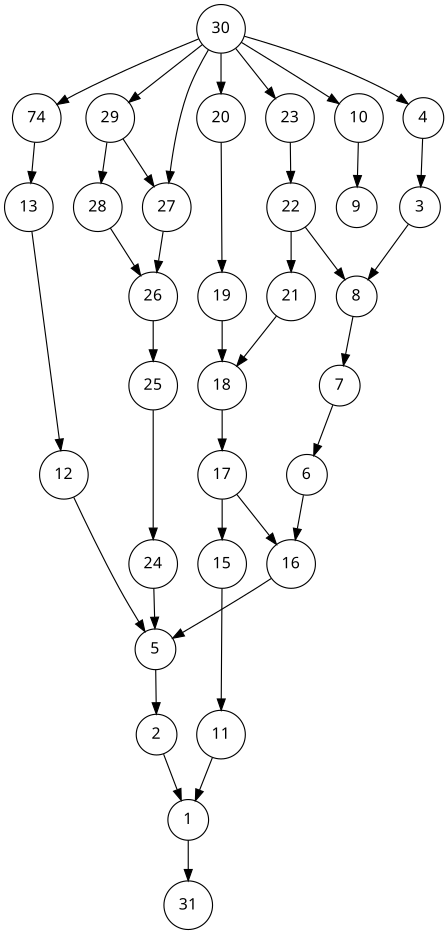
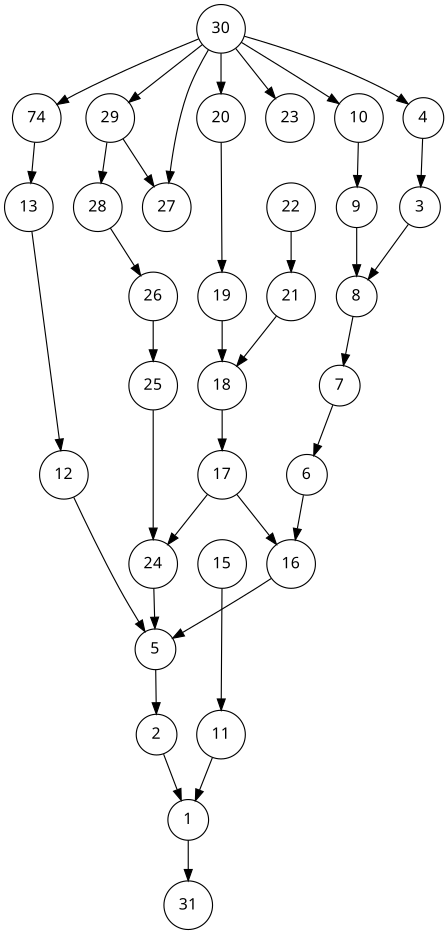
(290, 157) -> none
(161, 246) -> none
(321, 249) -> (357, 246)
(222, 514) -> (191, 515)
